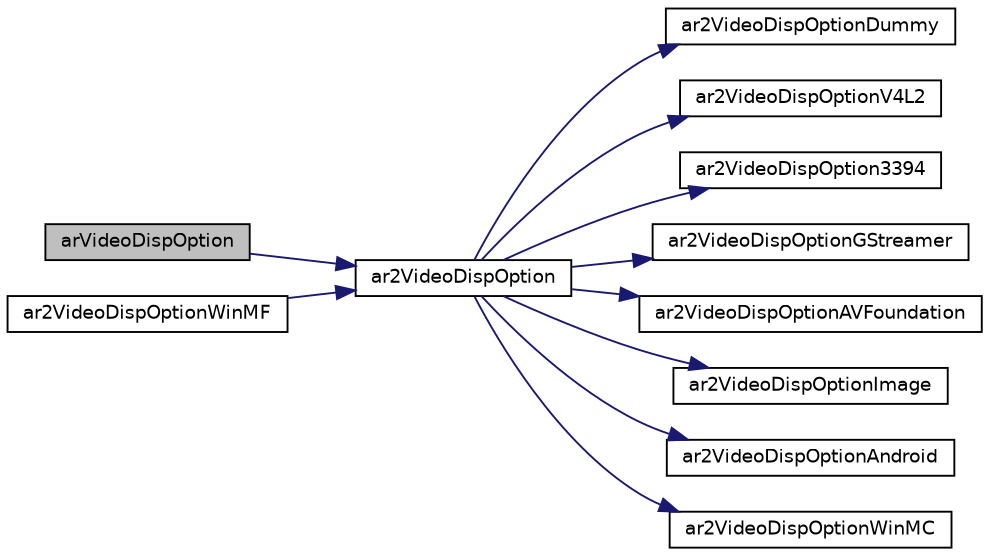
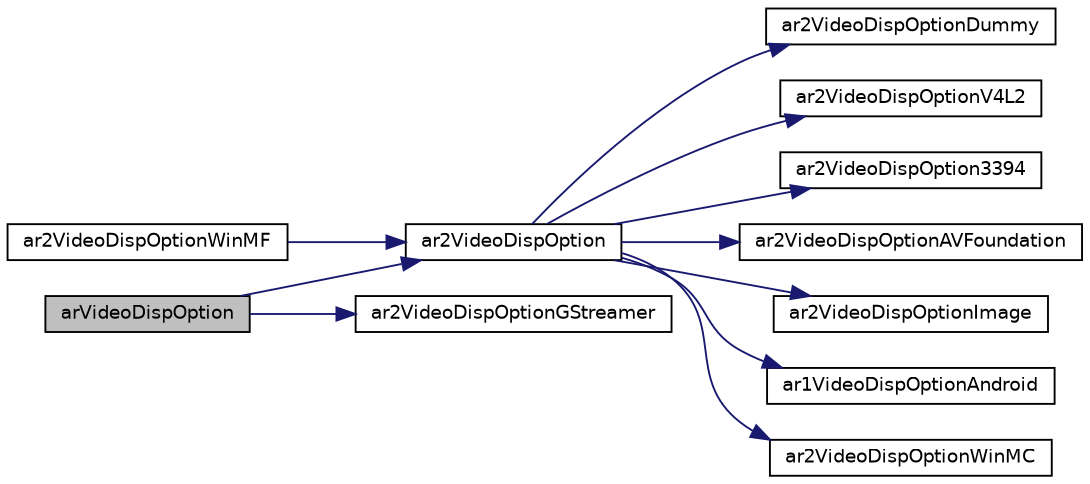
(603, 264) -> (293, 314)
(811, 458) -> (911, 386)
